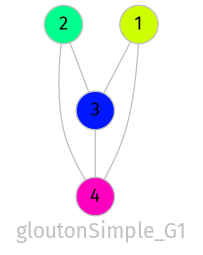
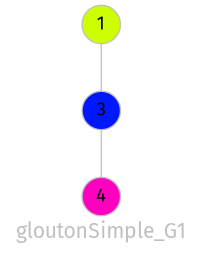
(64, 24) -> none
(130, 114) -> none
